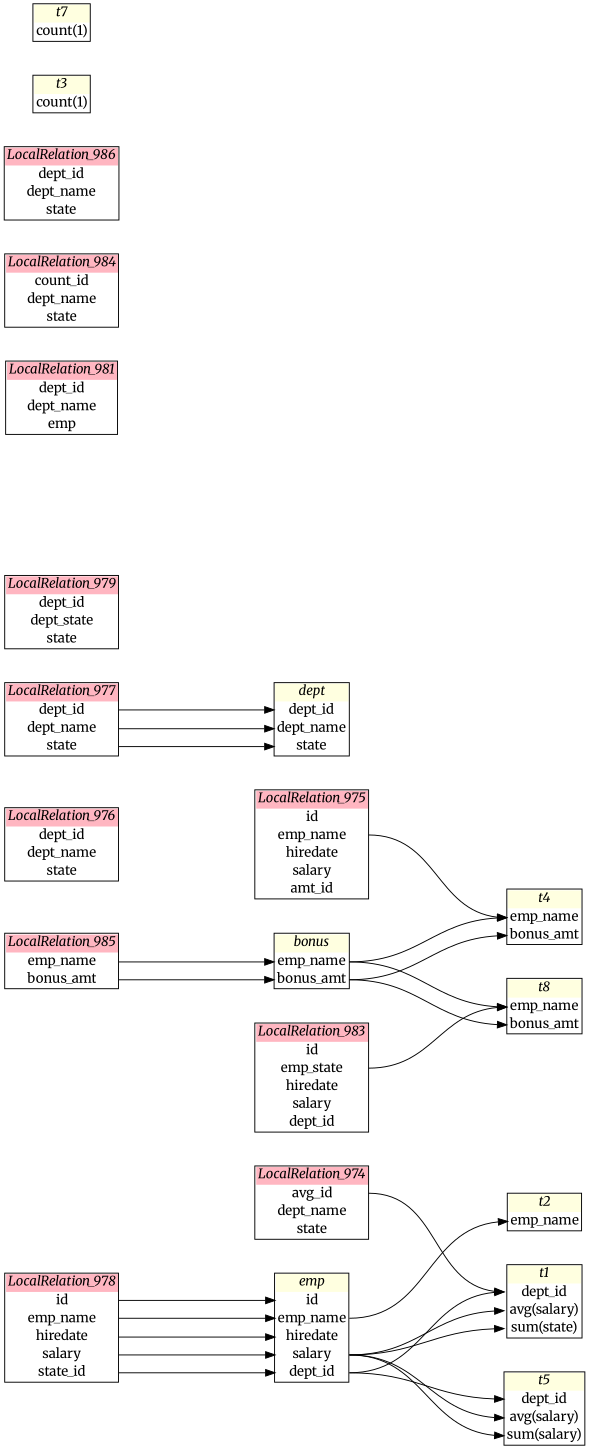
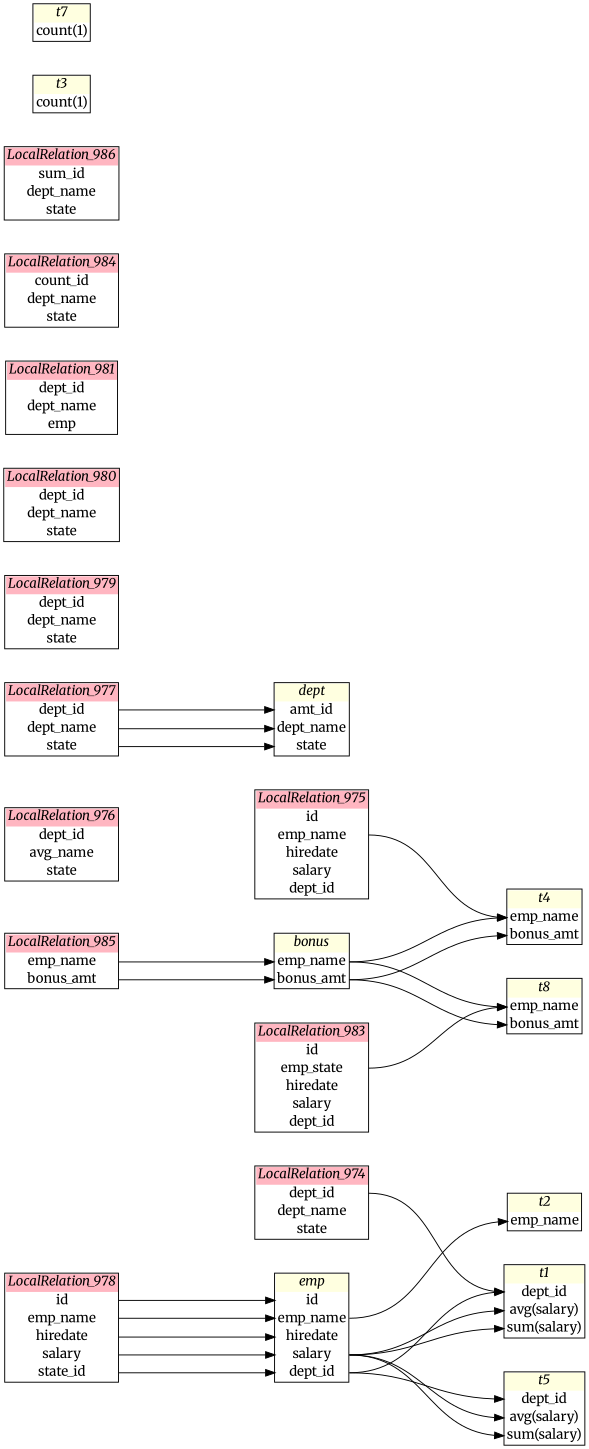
(62, 174) -> (62, 174)
none -> (62, 505)
(62, 621) -> (62, 621)
(312, 710) -> (312, 710)
(62, 853) -> (62, 853)
(312, 889) -> (312, 889)
(312, 1193) -> (312, 1193)
(544, 1328) -> (544, 1328)
